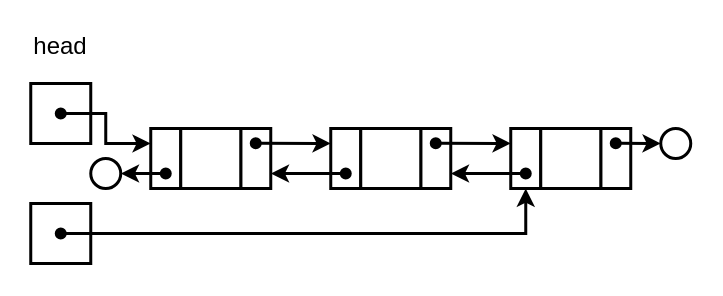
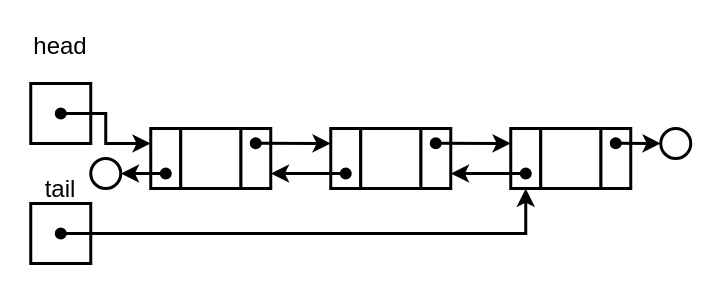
none -> (61, 188)
